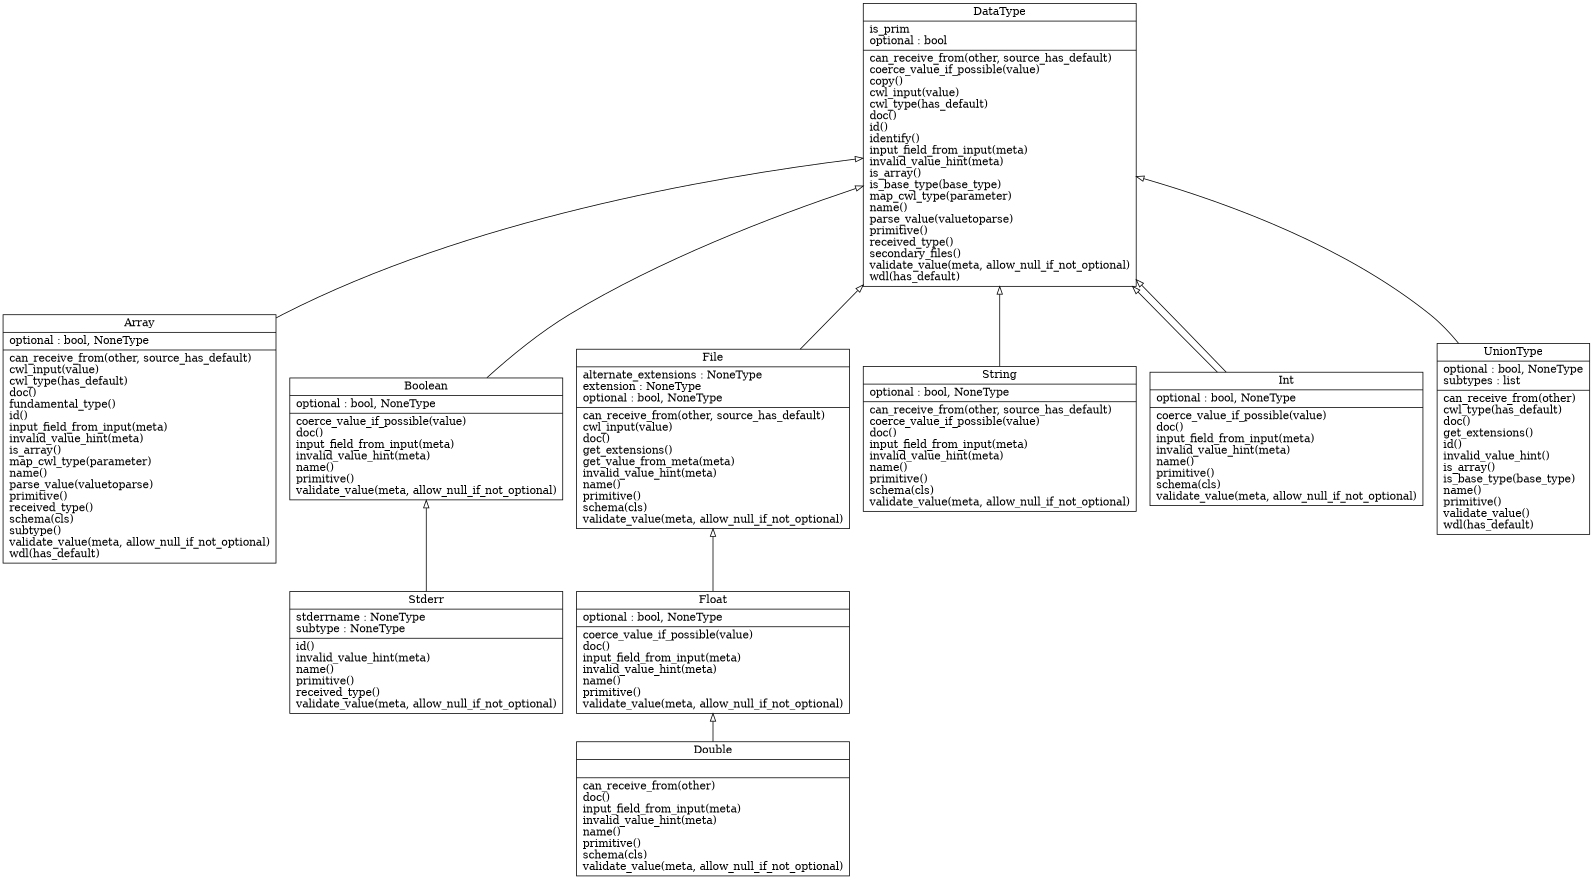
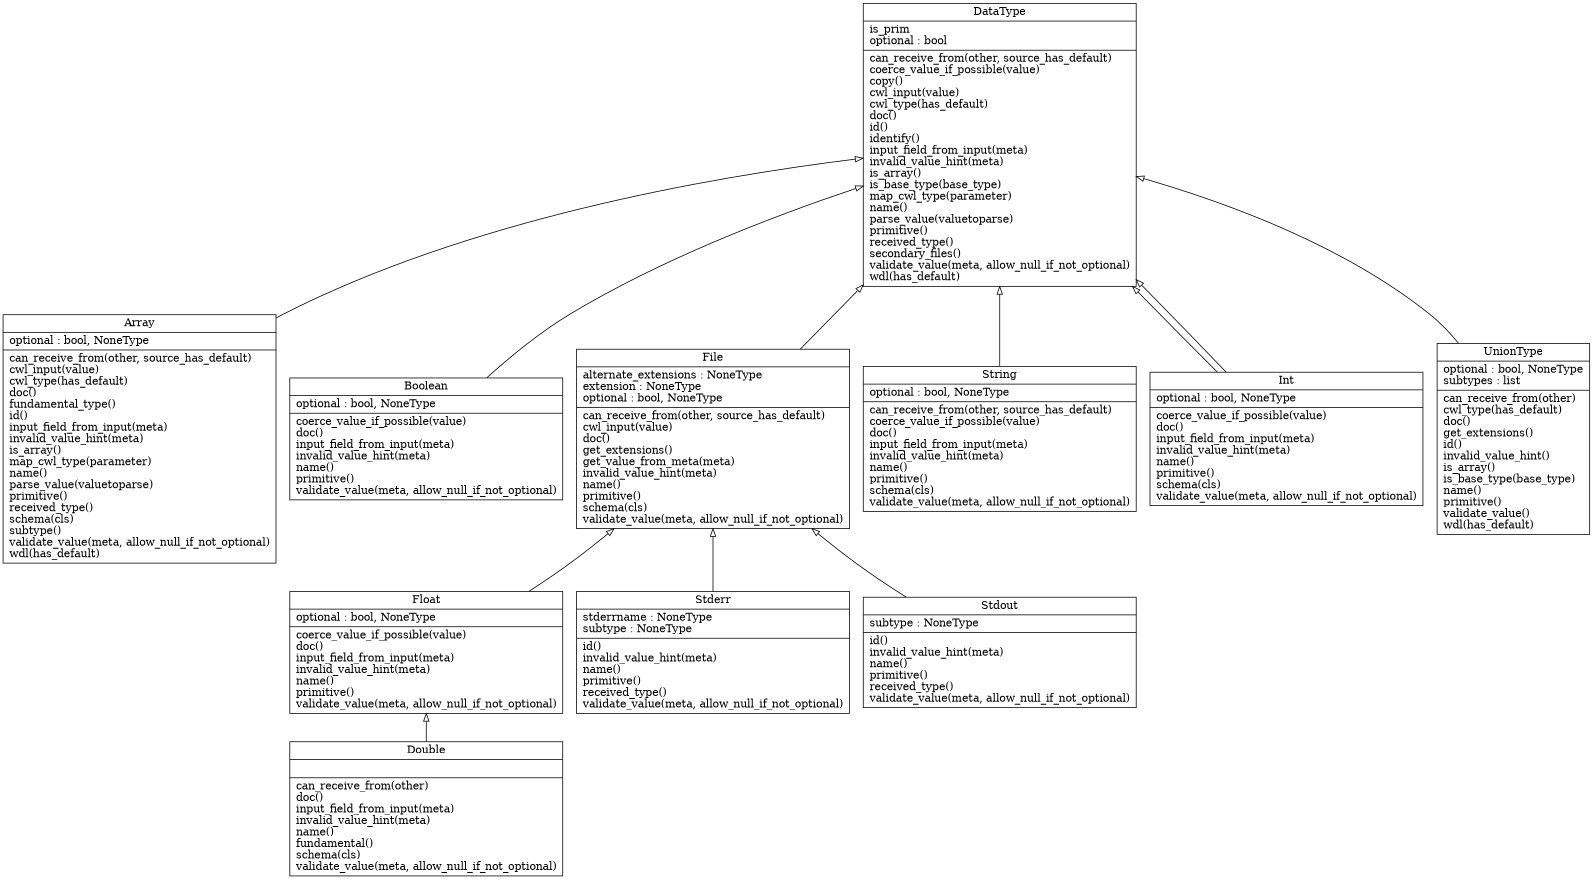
(426, 550) -> (713, 564)
none -> (1000, 652)
(612, 844) -> (335, 844)
